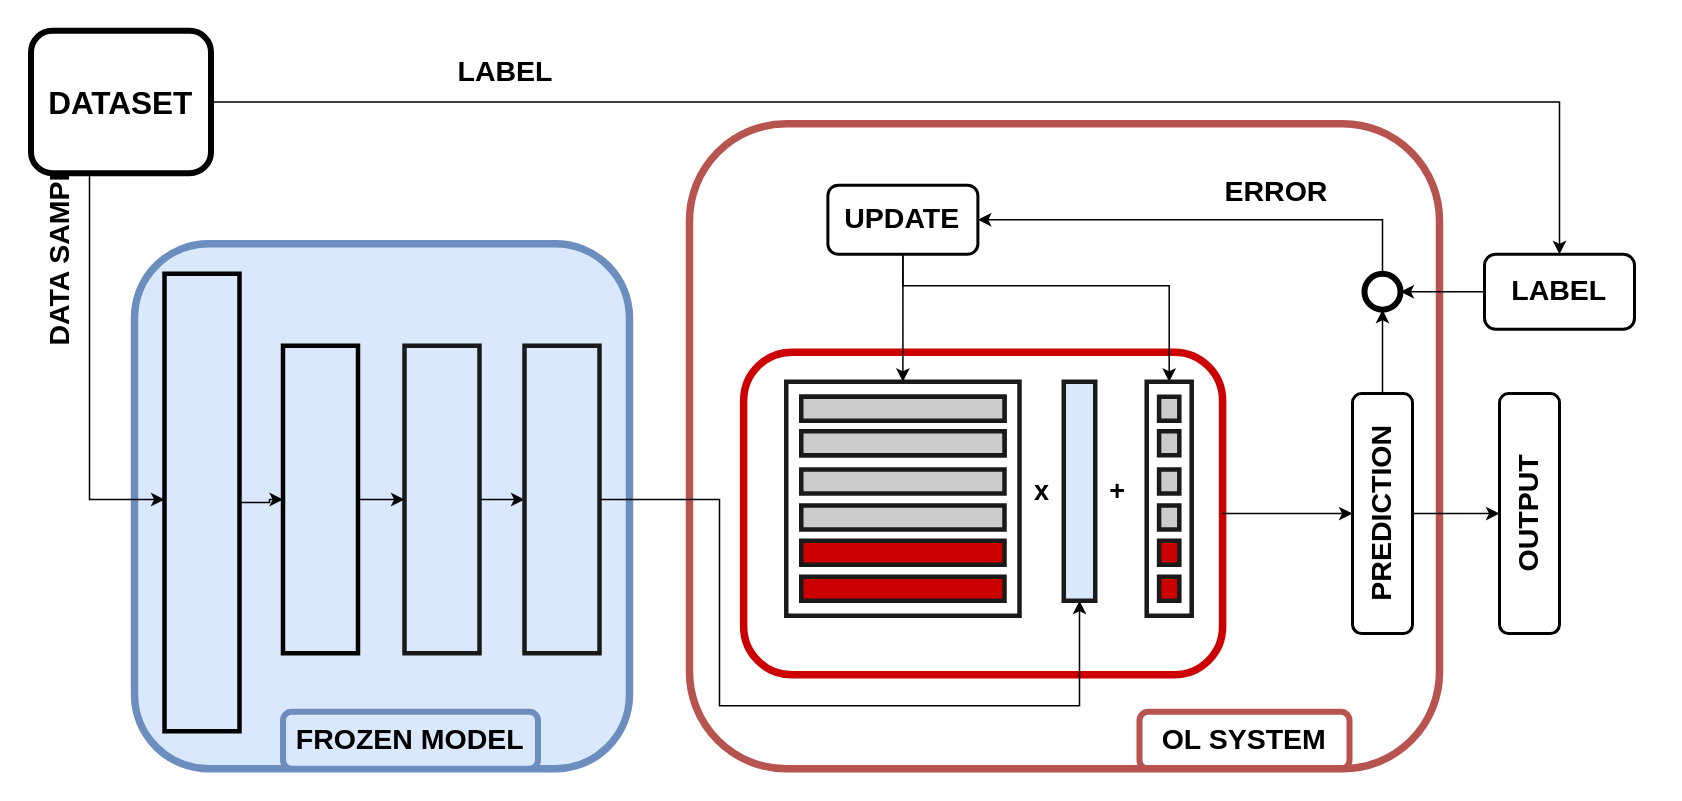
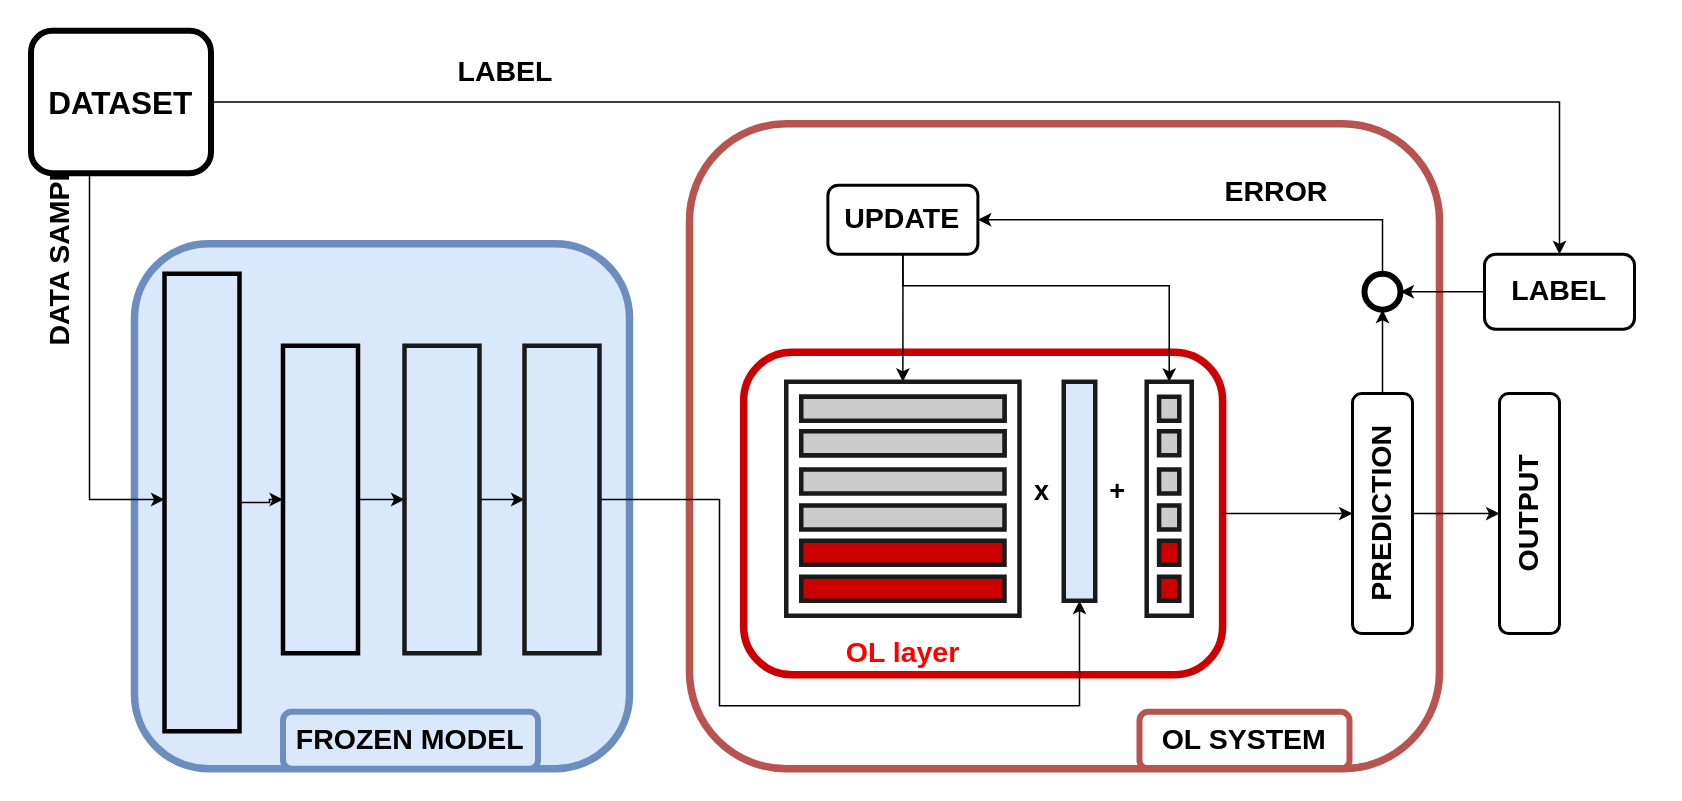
none -> (903, 653)
